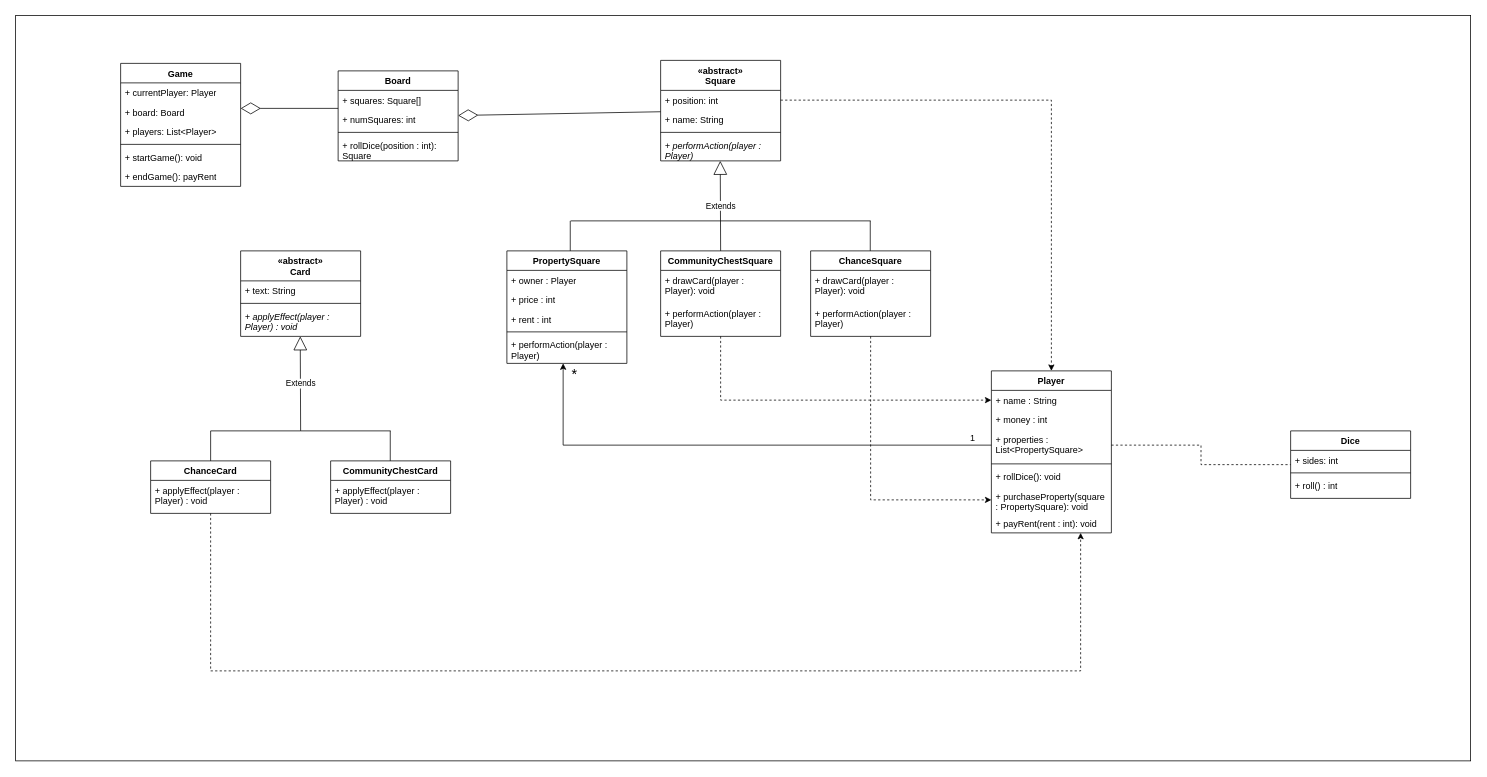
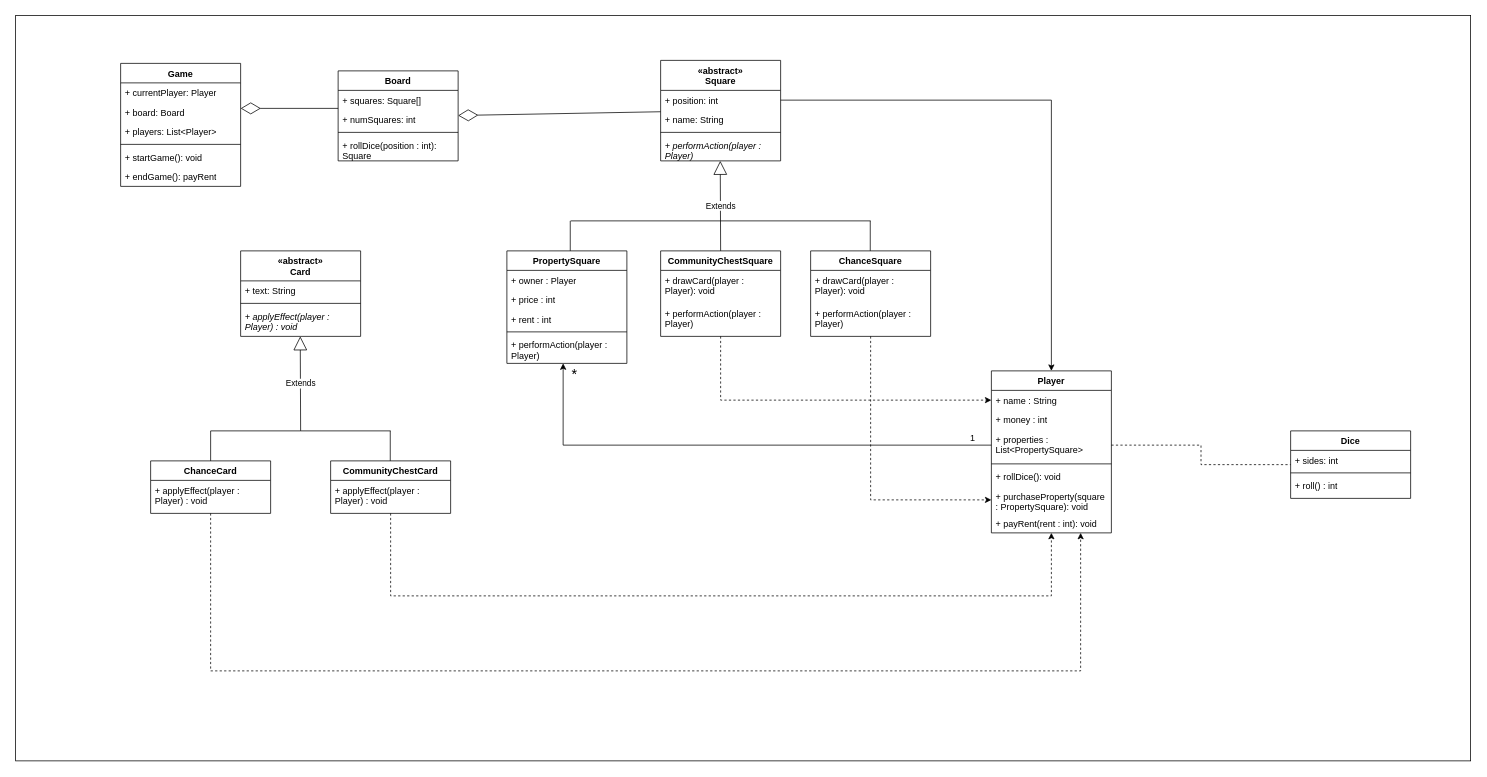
(1049, 100) -> (1049, 100)
none -> (390, 557)
